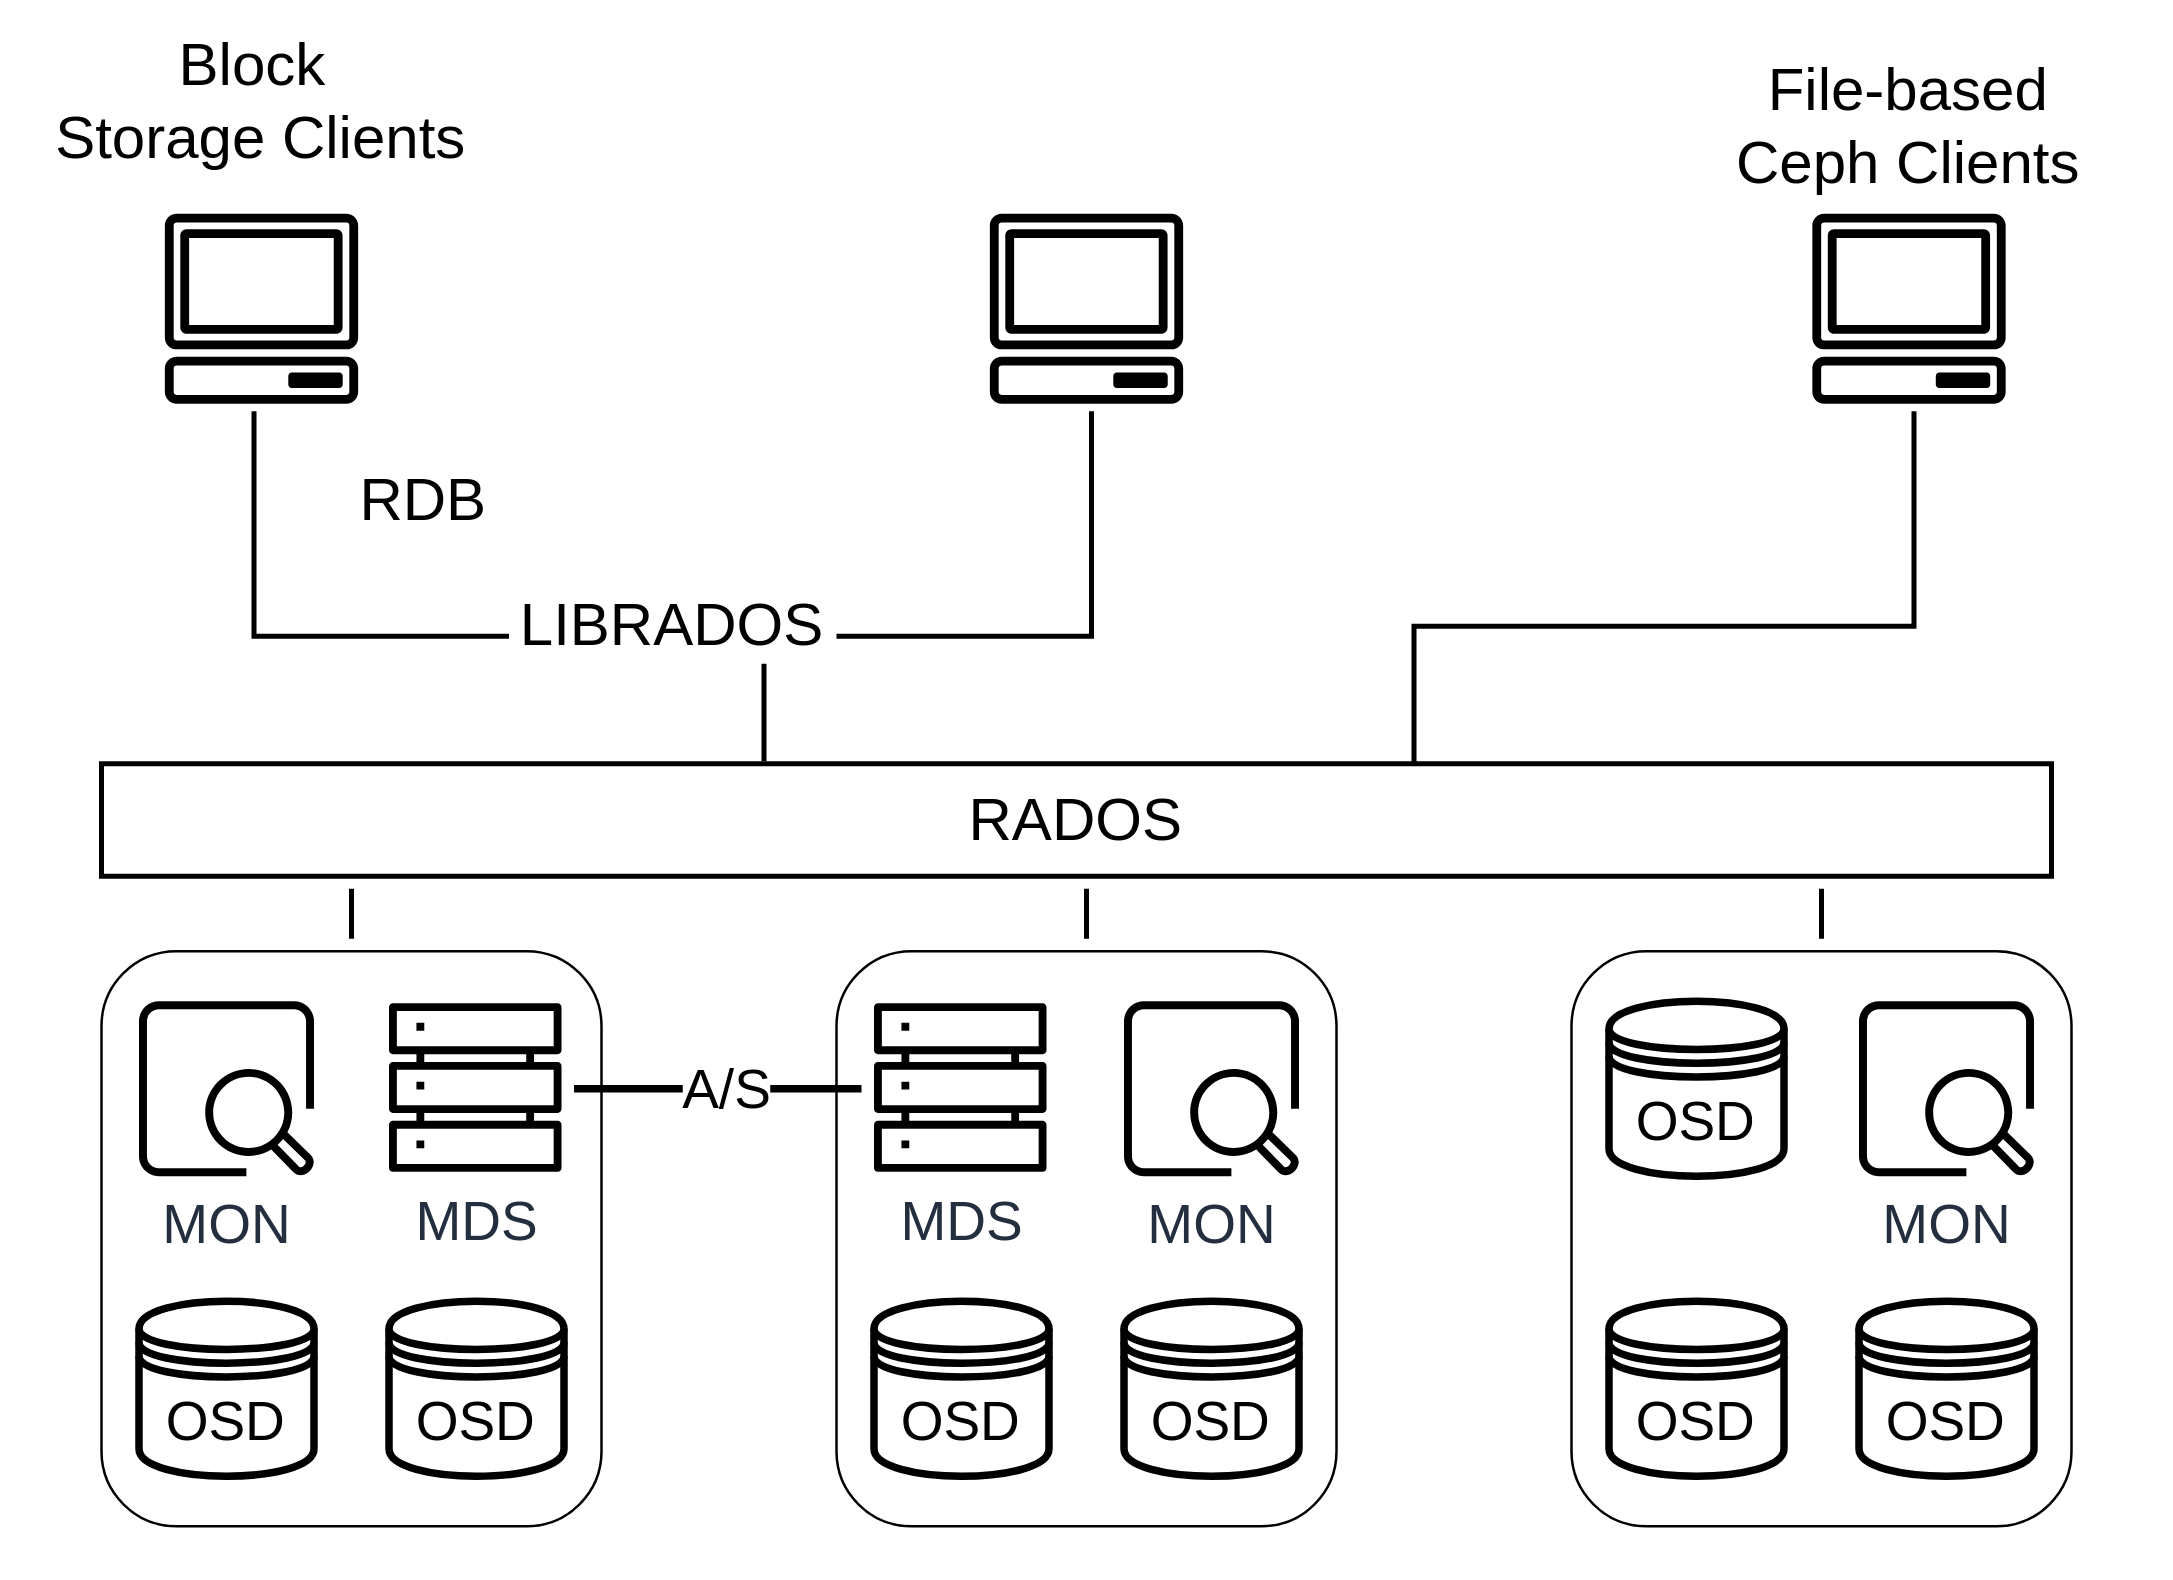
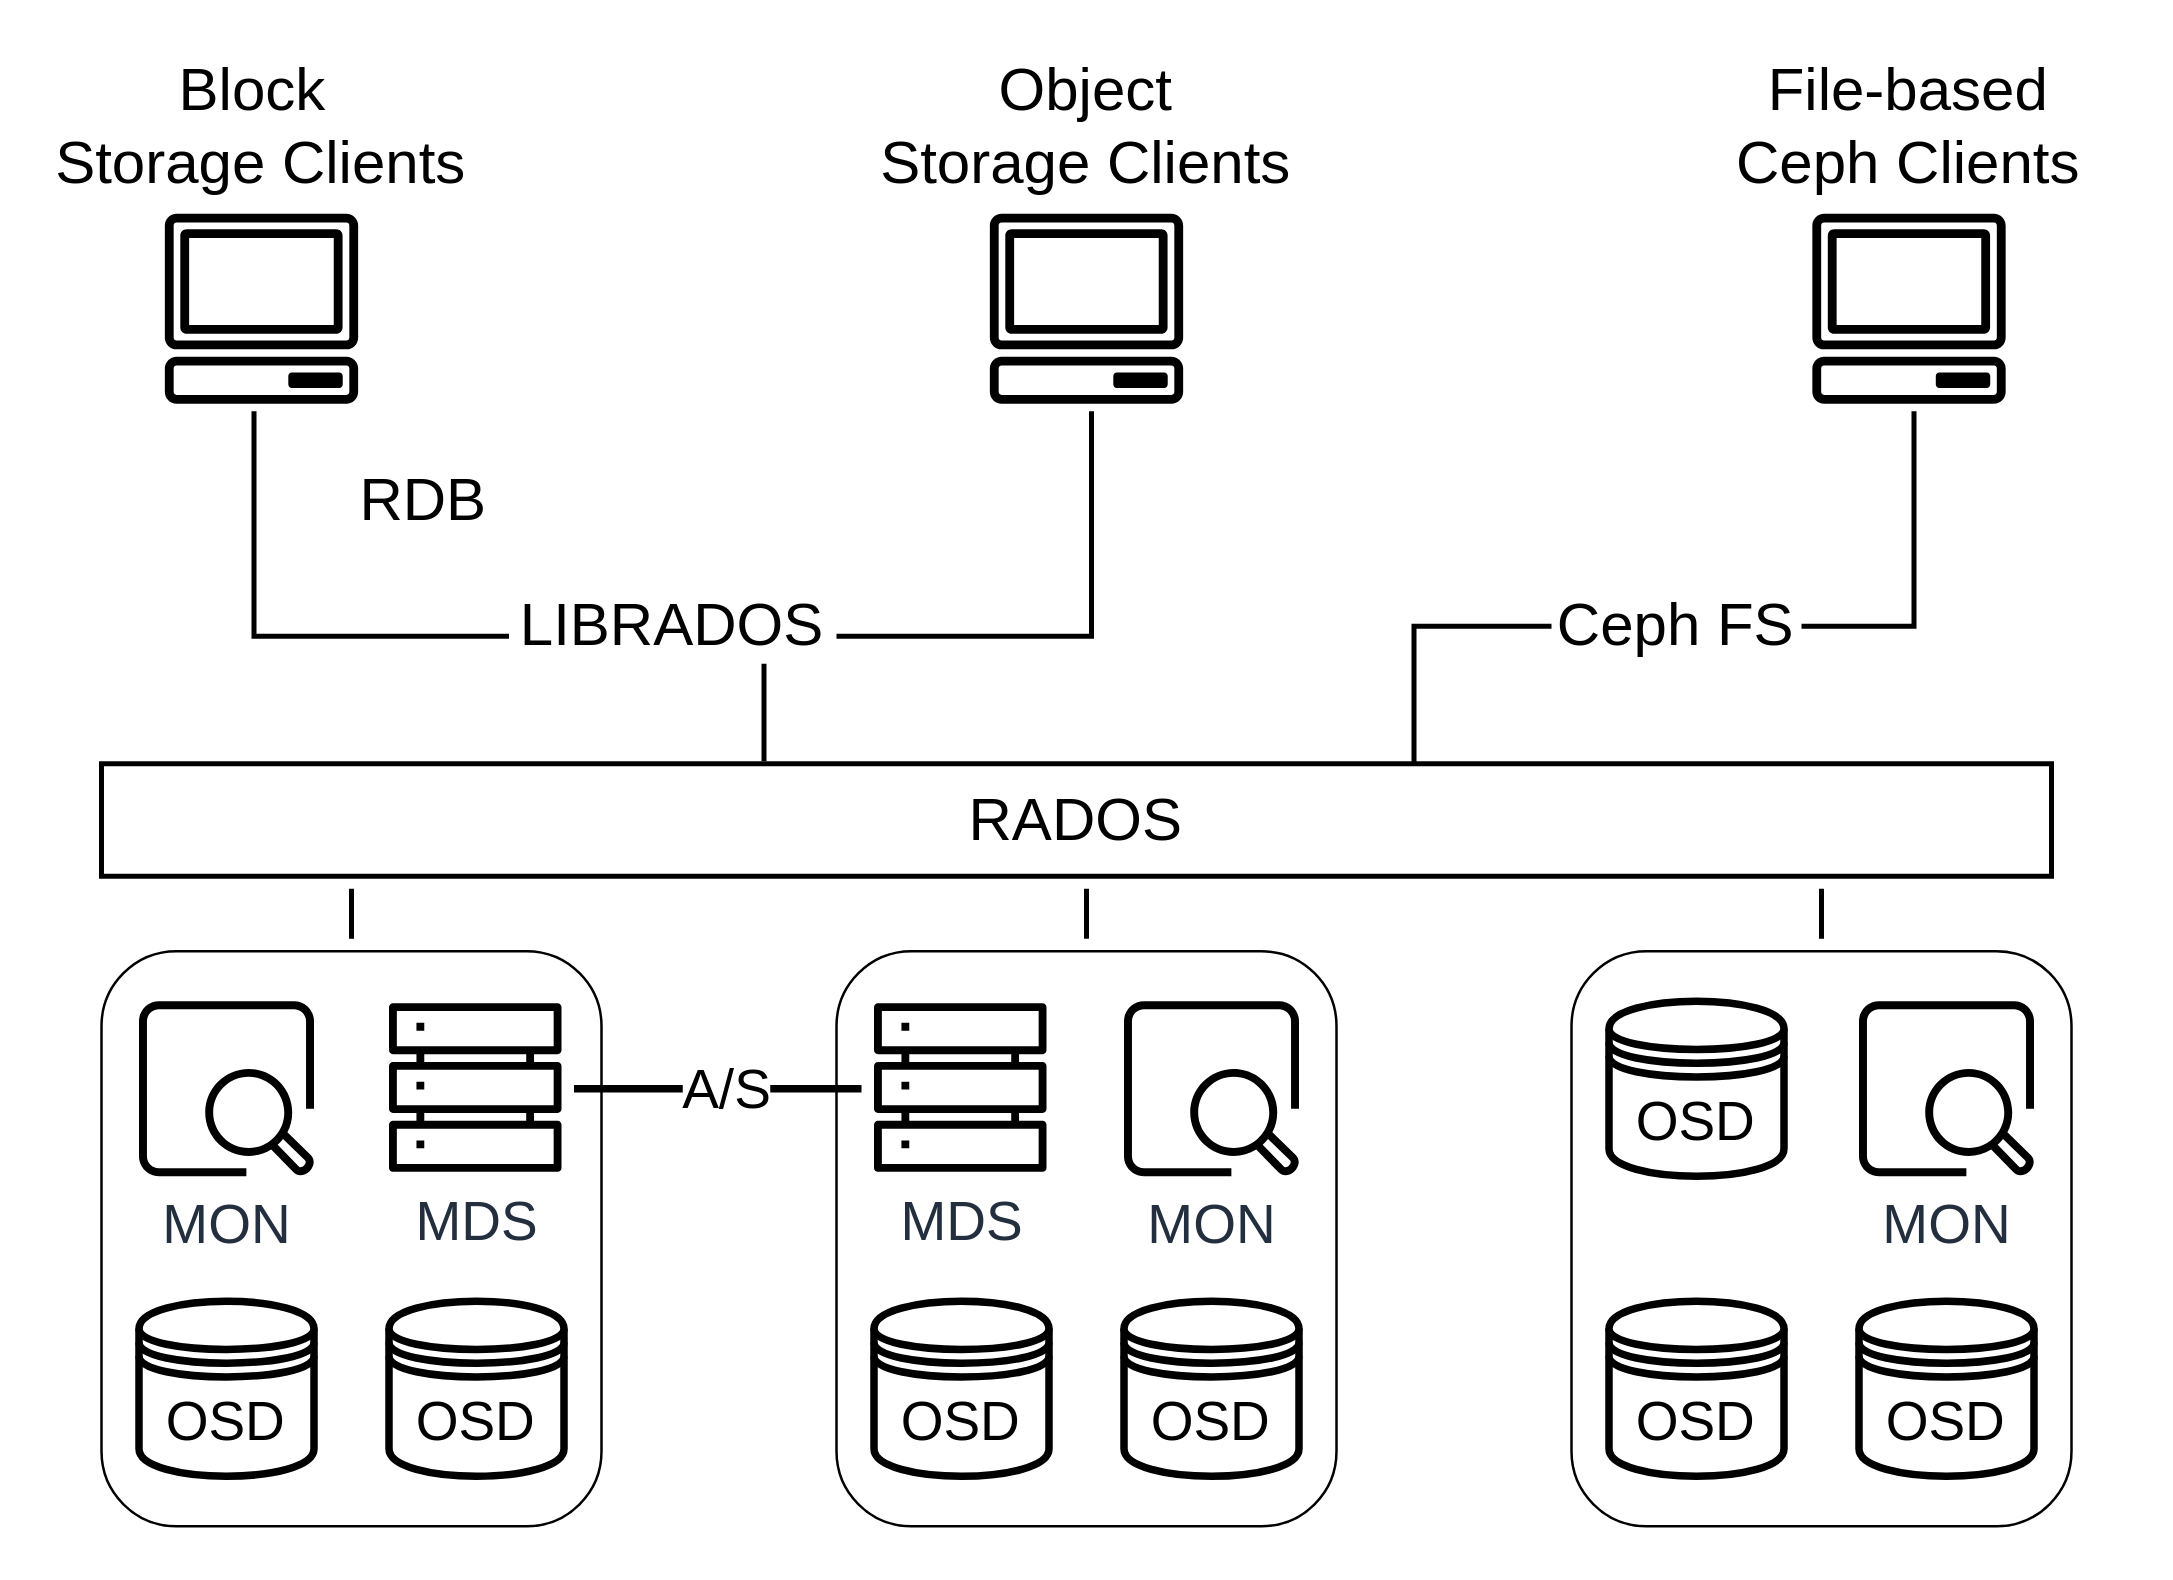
(261, 101) -> (261, 126)
none -> (1086, 126)
none -> (1676, 626)
